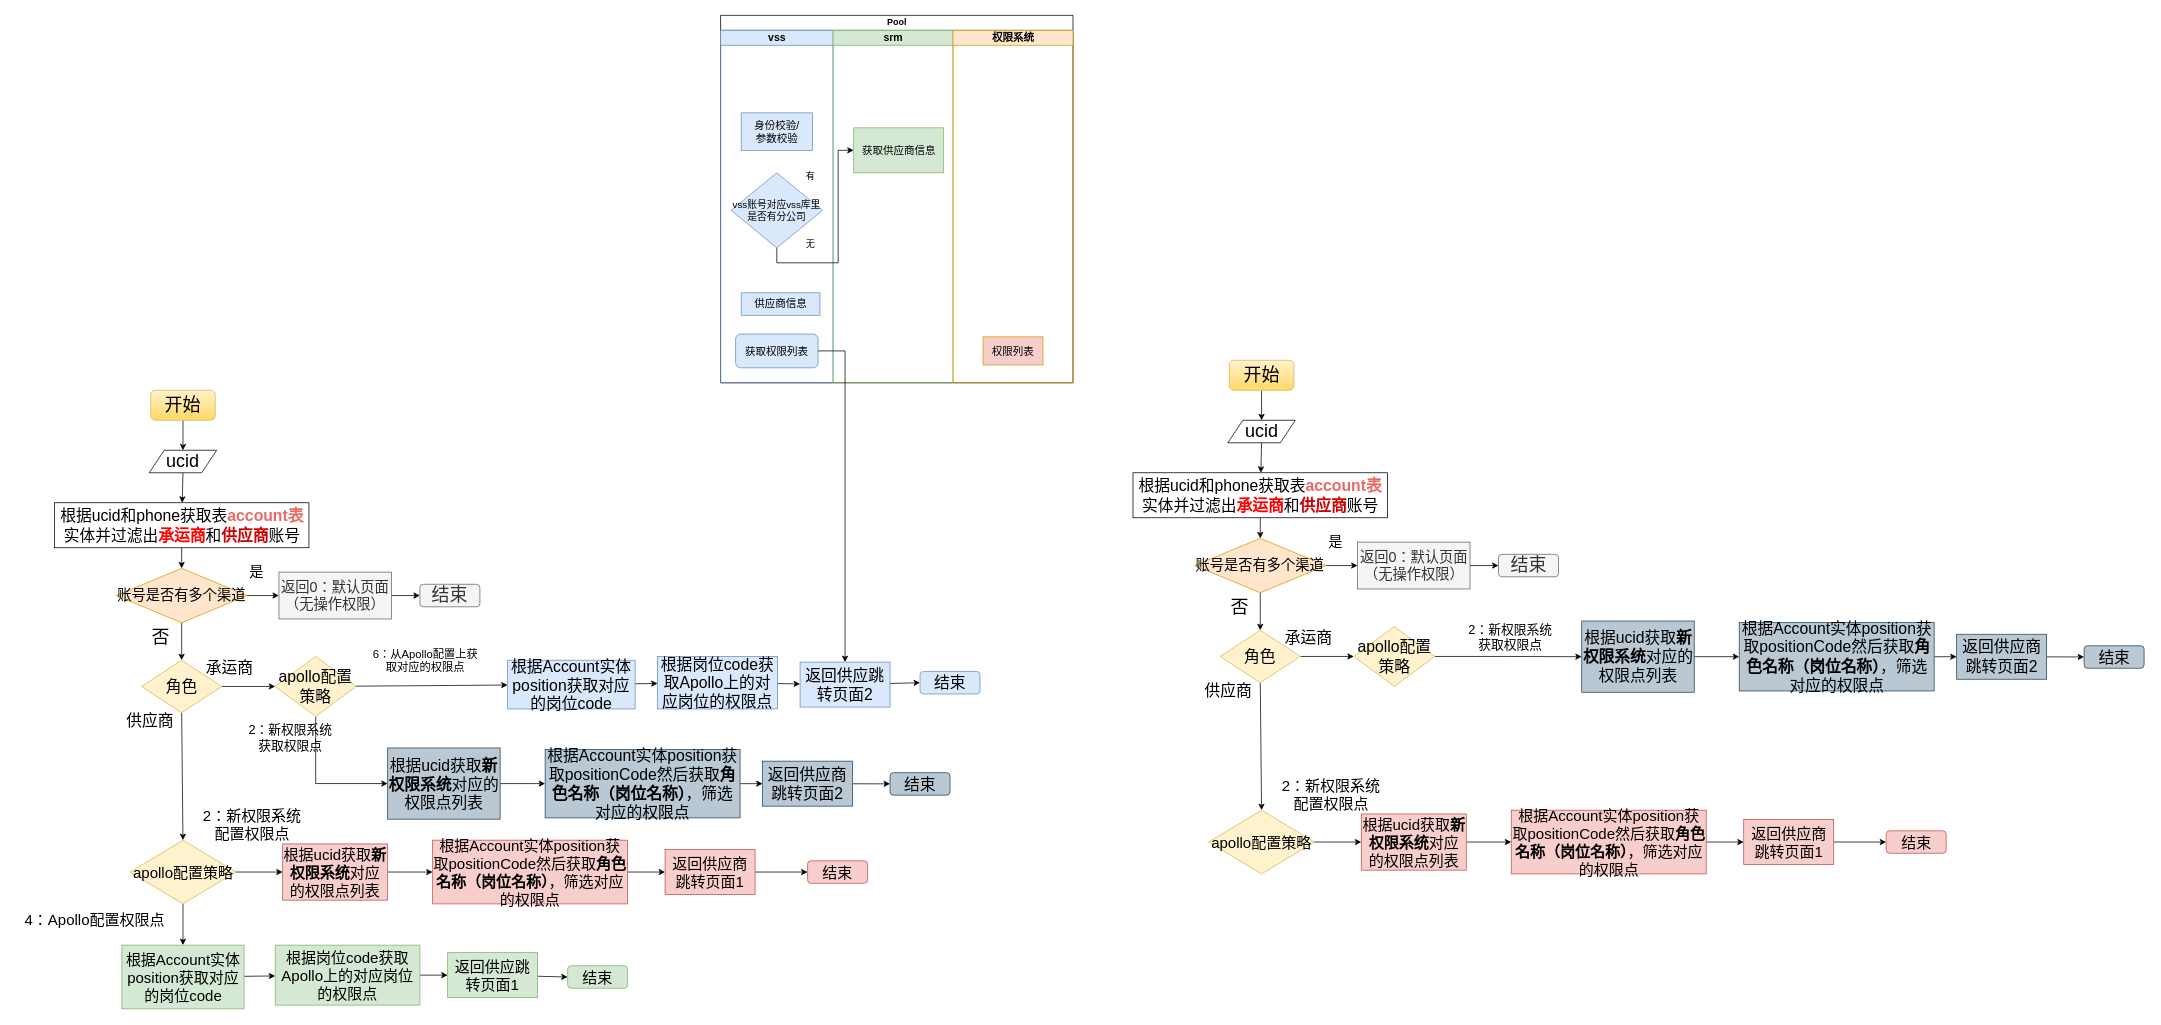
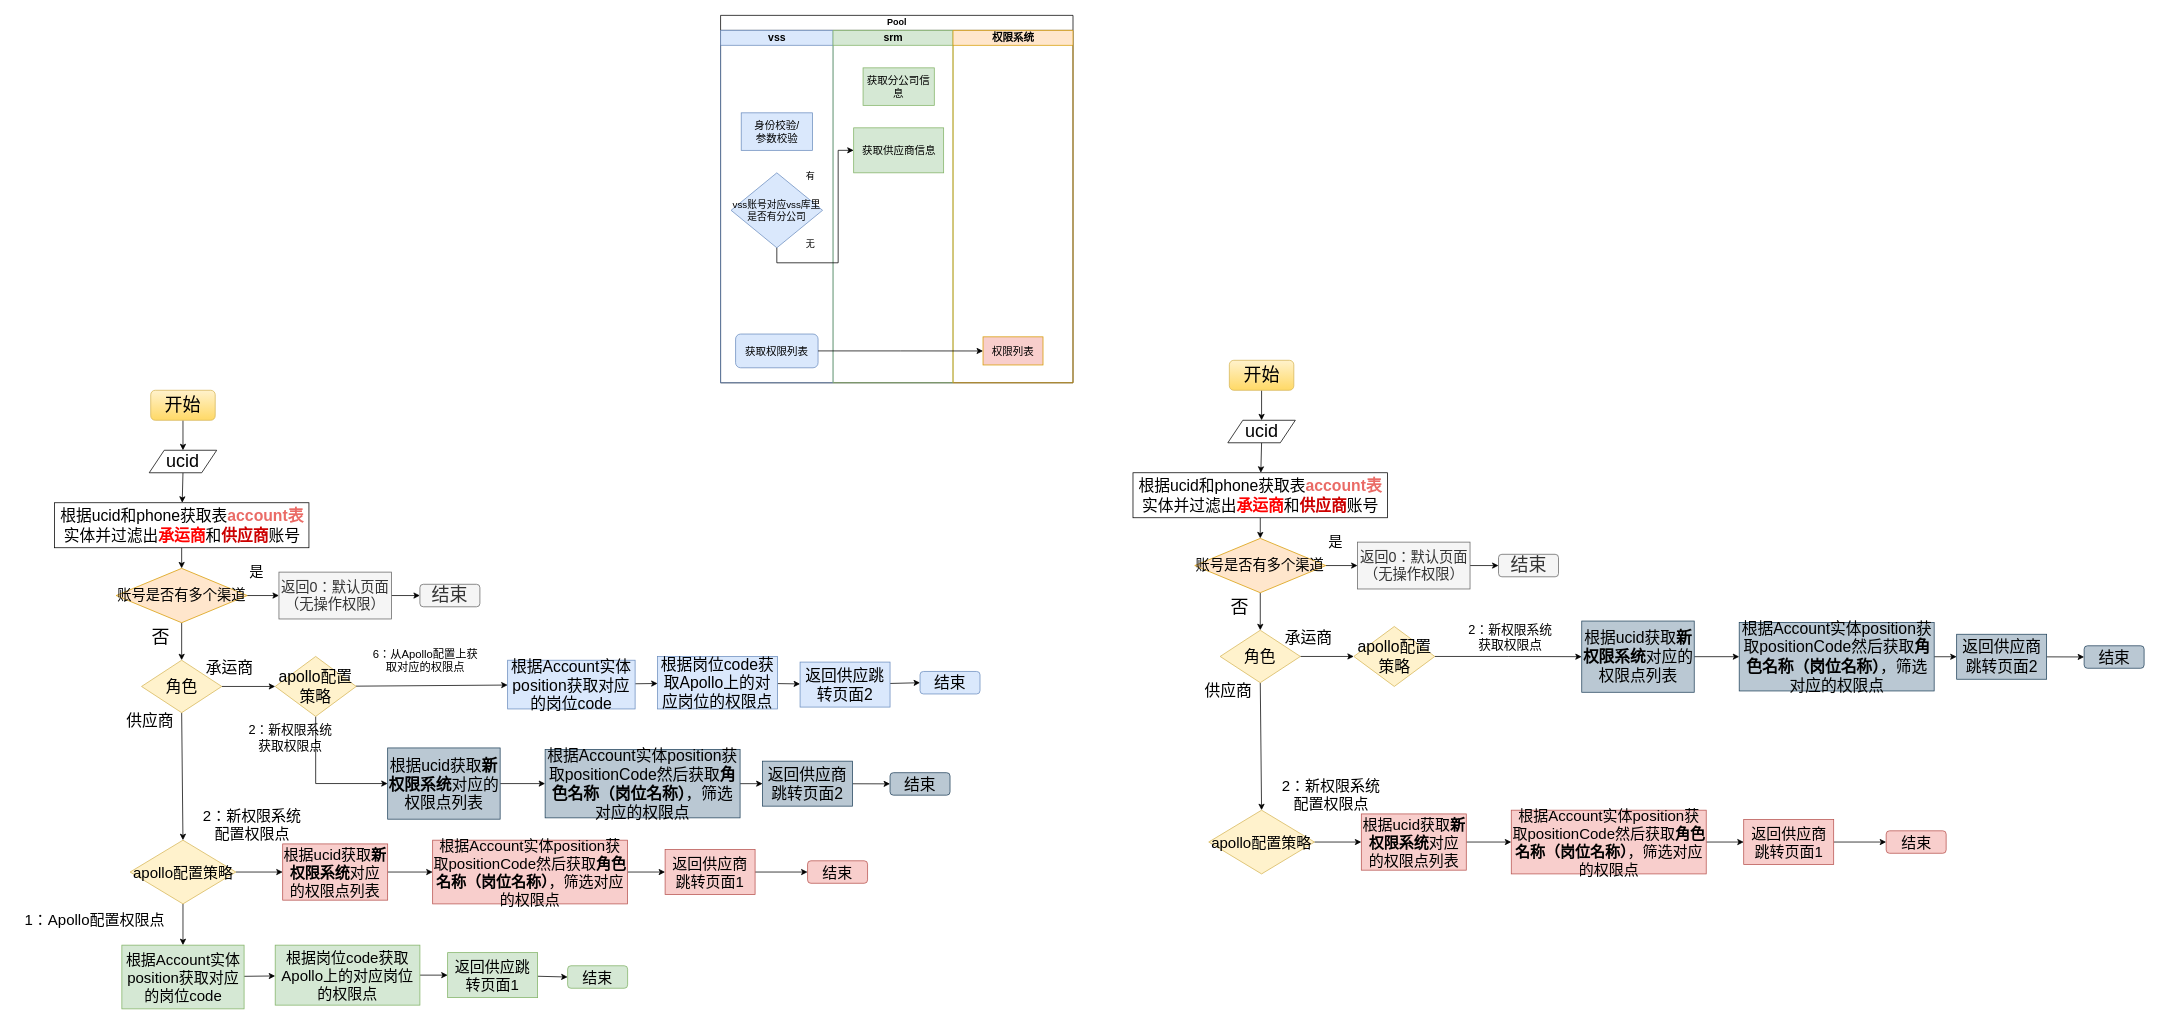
none -> (899, 87)
(780, 304) -> none
(845, 655) -> (976, 351)
(95, 919) -> (95, 919)
